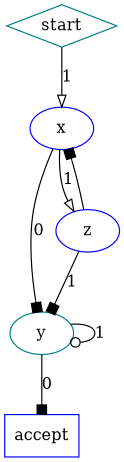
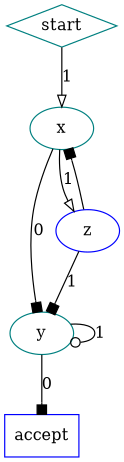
(62, 128) -> (62, 128)
